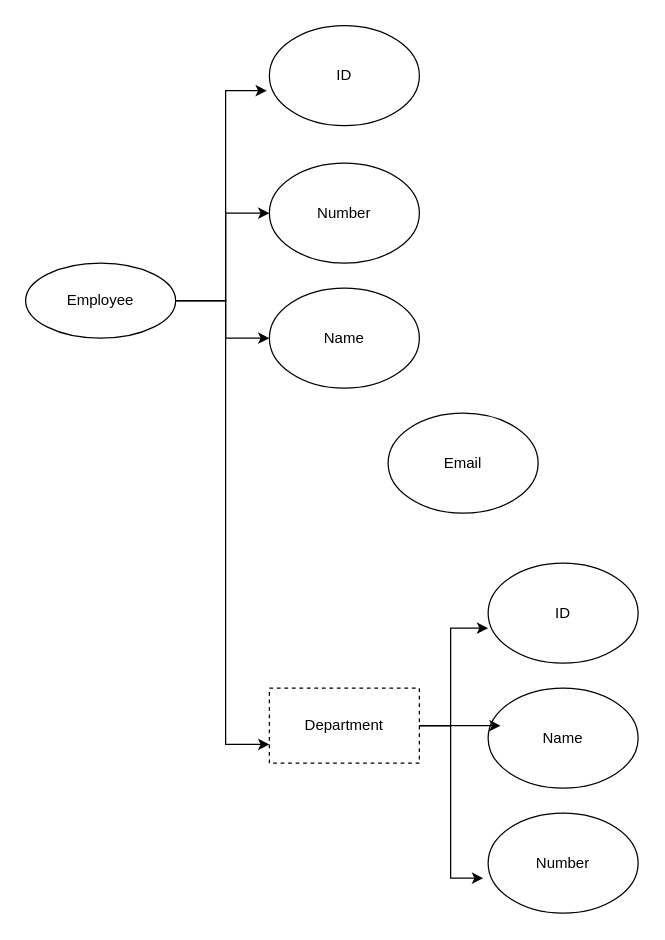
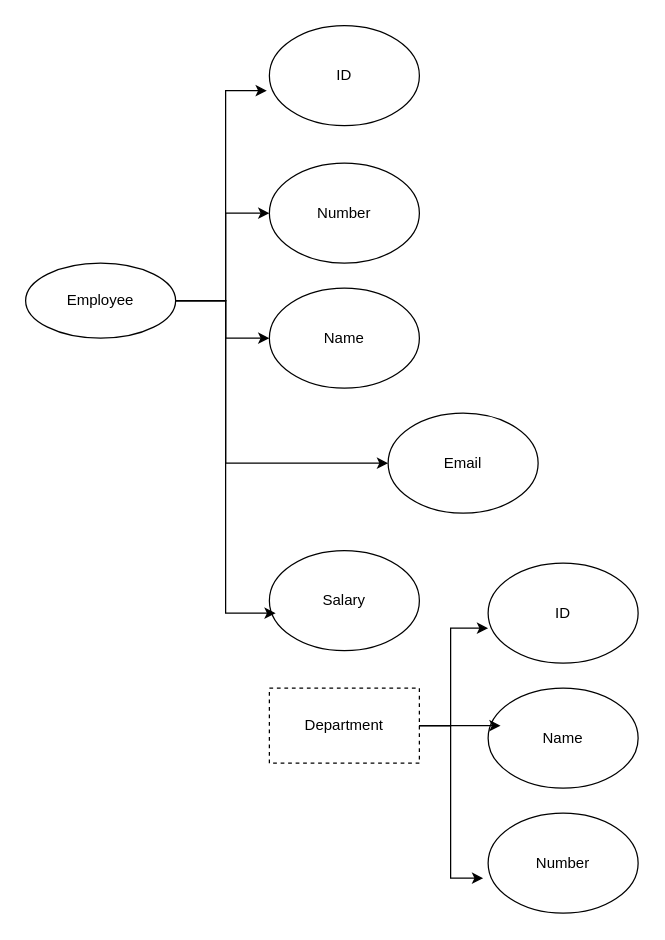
none -> (304, 463)
none -> (344, 601)
none -> (248, 613)
(226, 697) -> none
